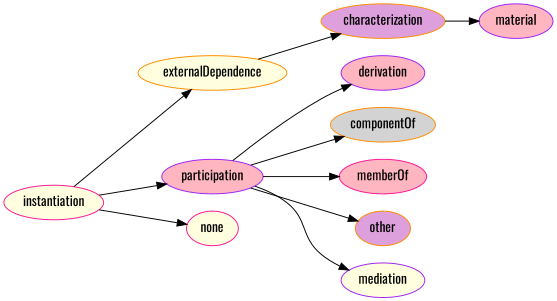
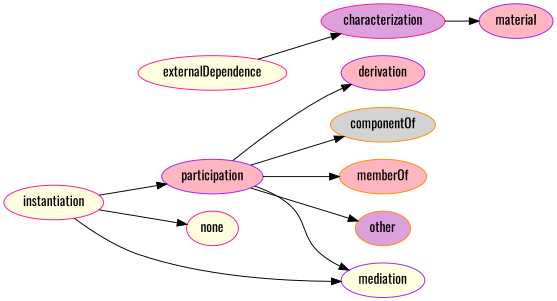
(383, 21) -> (383, 21)
(212, 73) -> (212, 73)
(129, 141) -> (197, 269)
(383, 177) -> (383, 177)
